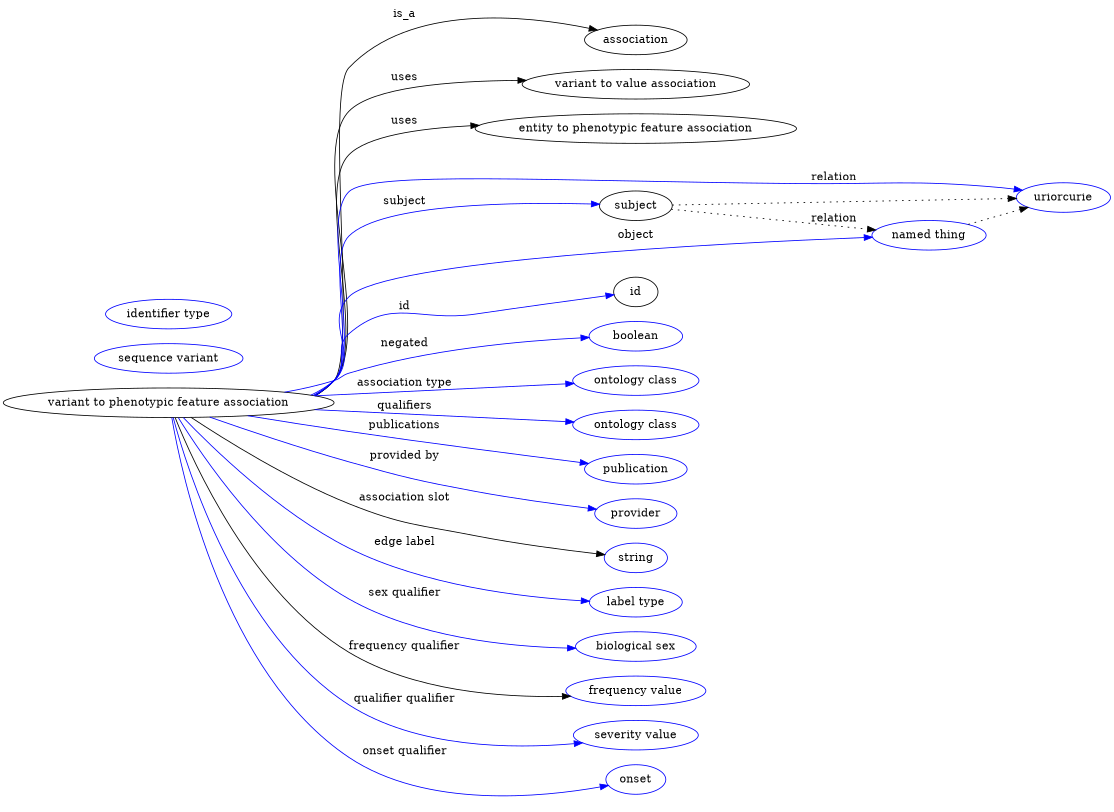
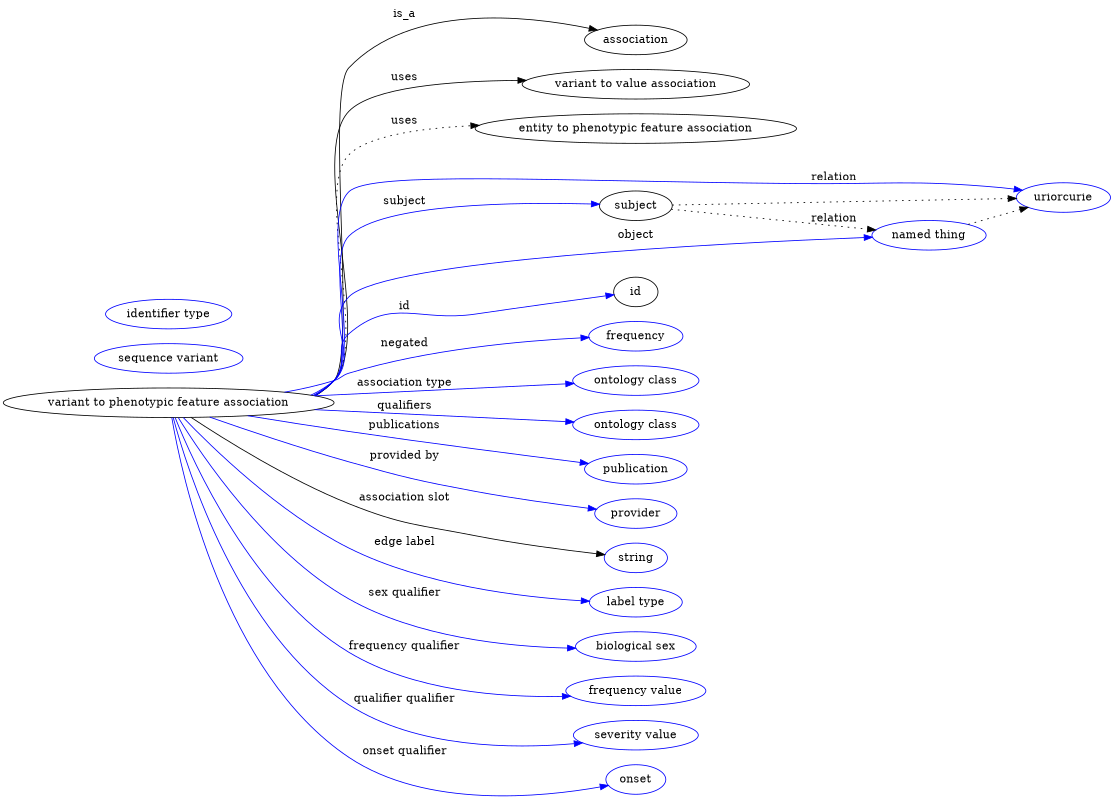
(346, 161) -> (346, 161)
(636, 336) -> (636, 336)
(318, 630) -> (318, 630)
